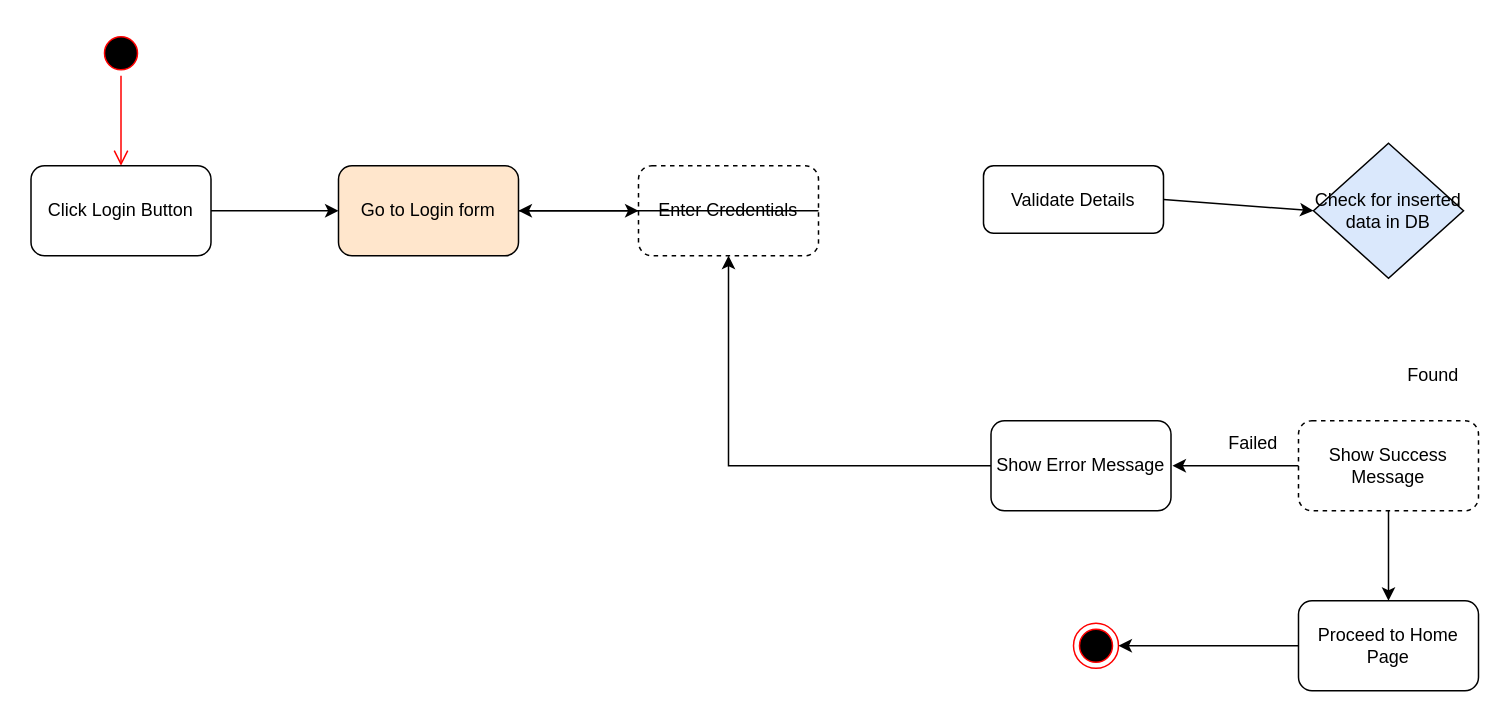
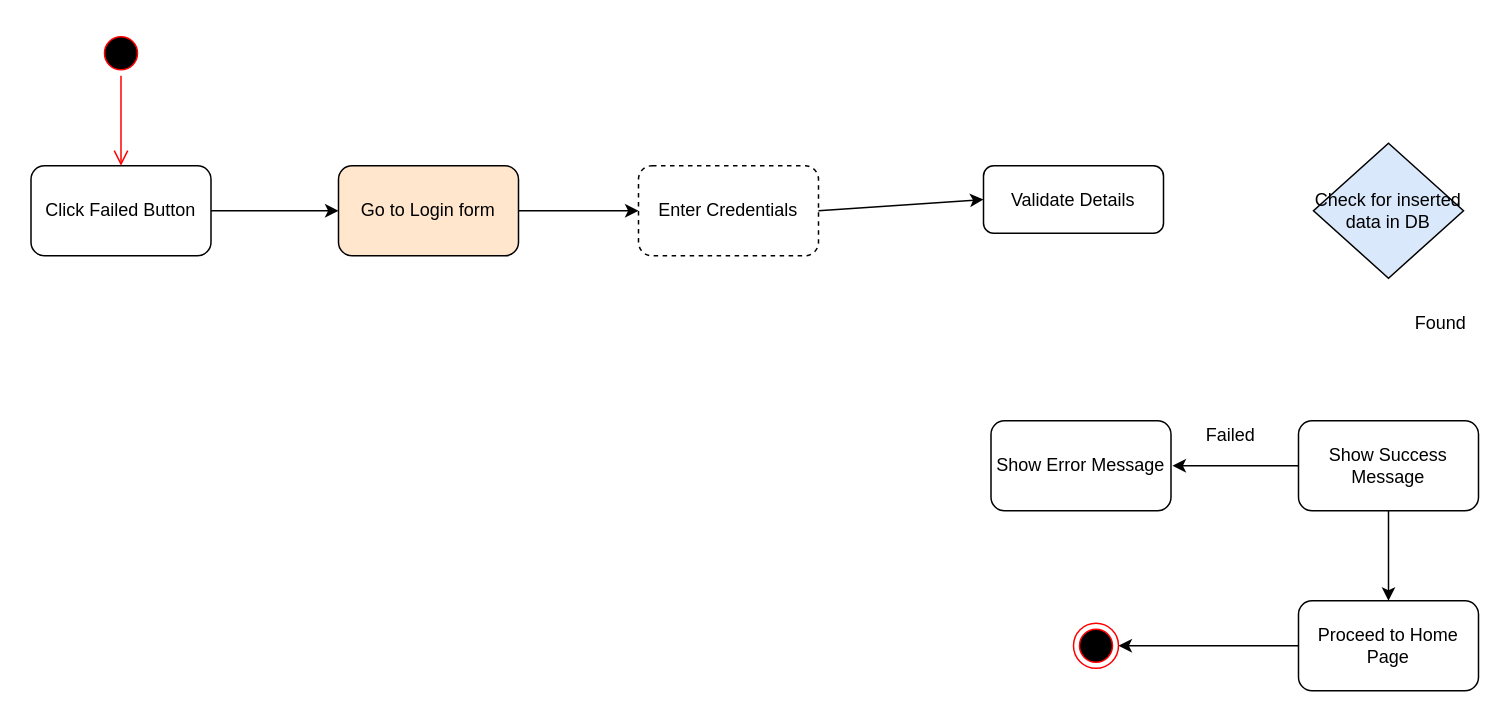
(1233, 205) -> none
(121, 211) -> (121, 211)
(727, 211) -> (895, 205)
(1433, 376) -> (1441, 323)
(1253, 443) -> (1231, 436)
(759, 466) -> none
(1388, 466) -> (1388, 466)
